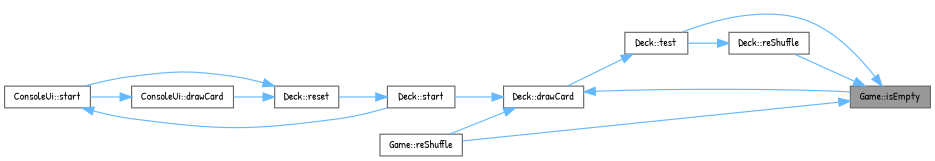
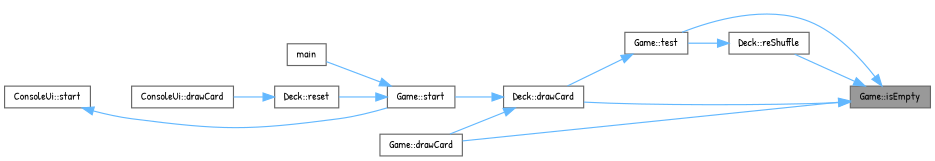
(656, 43) -> (656, 43)
none -> (307, 55)
(174, 72) -> none
(723, 89) -> (711, 105)
(105, 97) -> none
(421, 97) -> (421, 97)
(421, 145) -> (421, 145)
